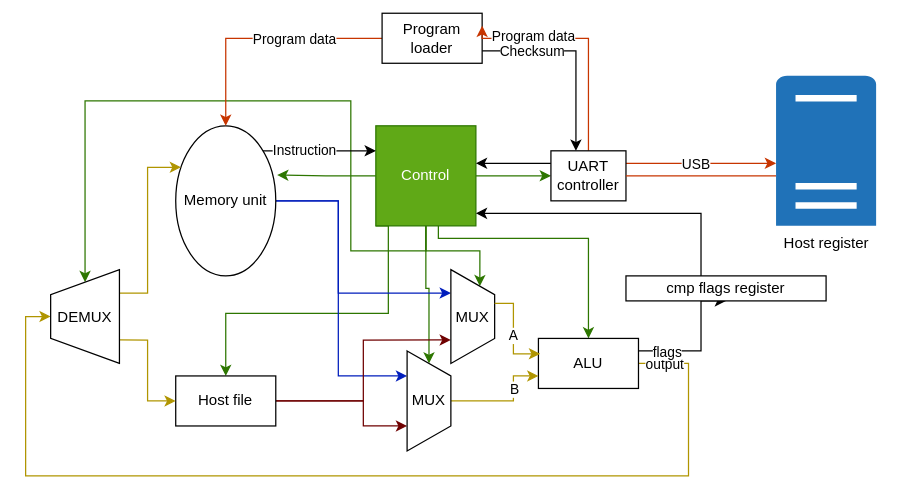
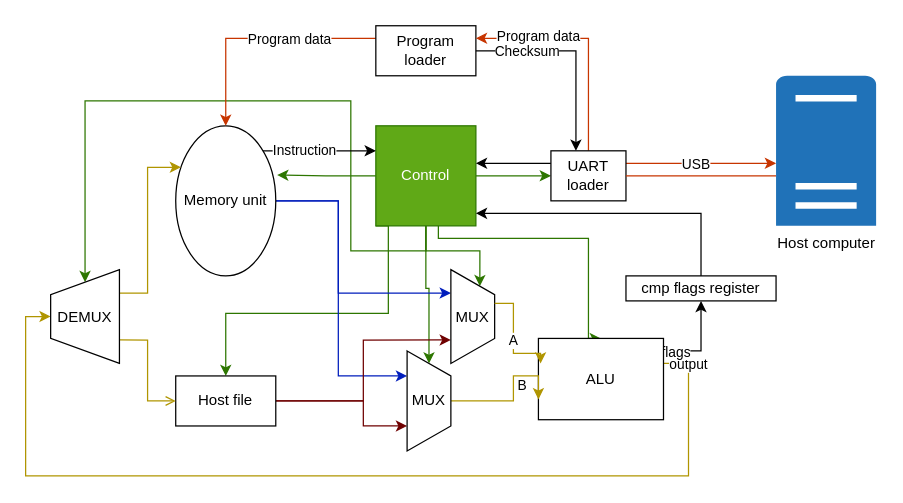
(432, 38) -> (426, 51)
(588, 176) -> (588, 176)
(826, 243) -> (826, 243)
(726, 288) -> (701, 288)
(588, 363) -> (601, 379)
(166, 401) -> (167, 401)
